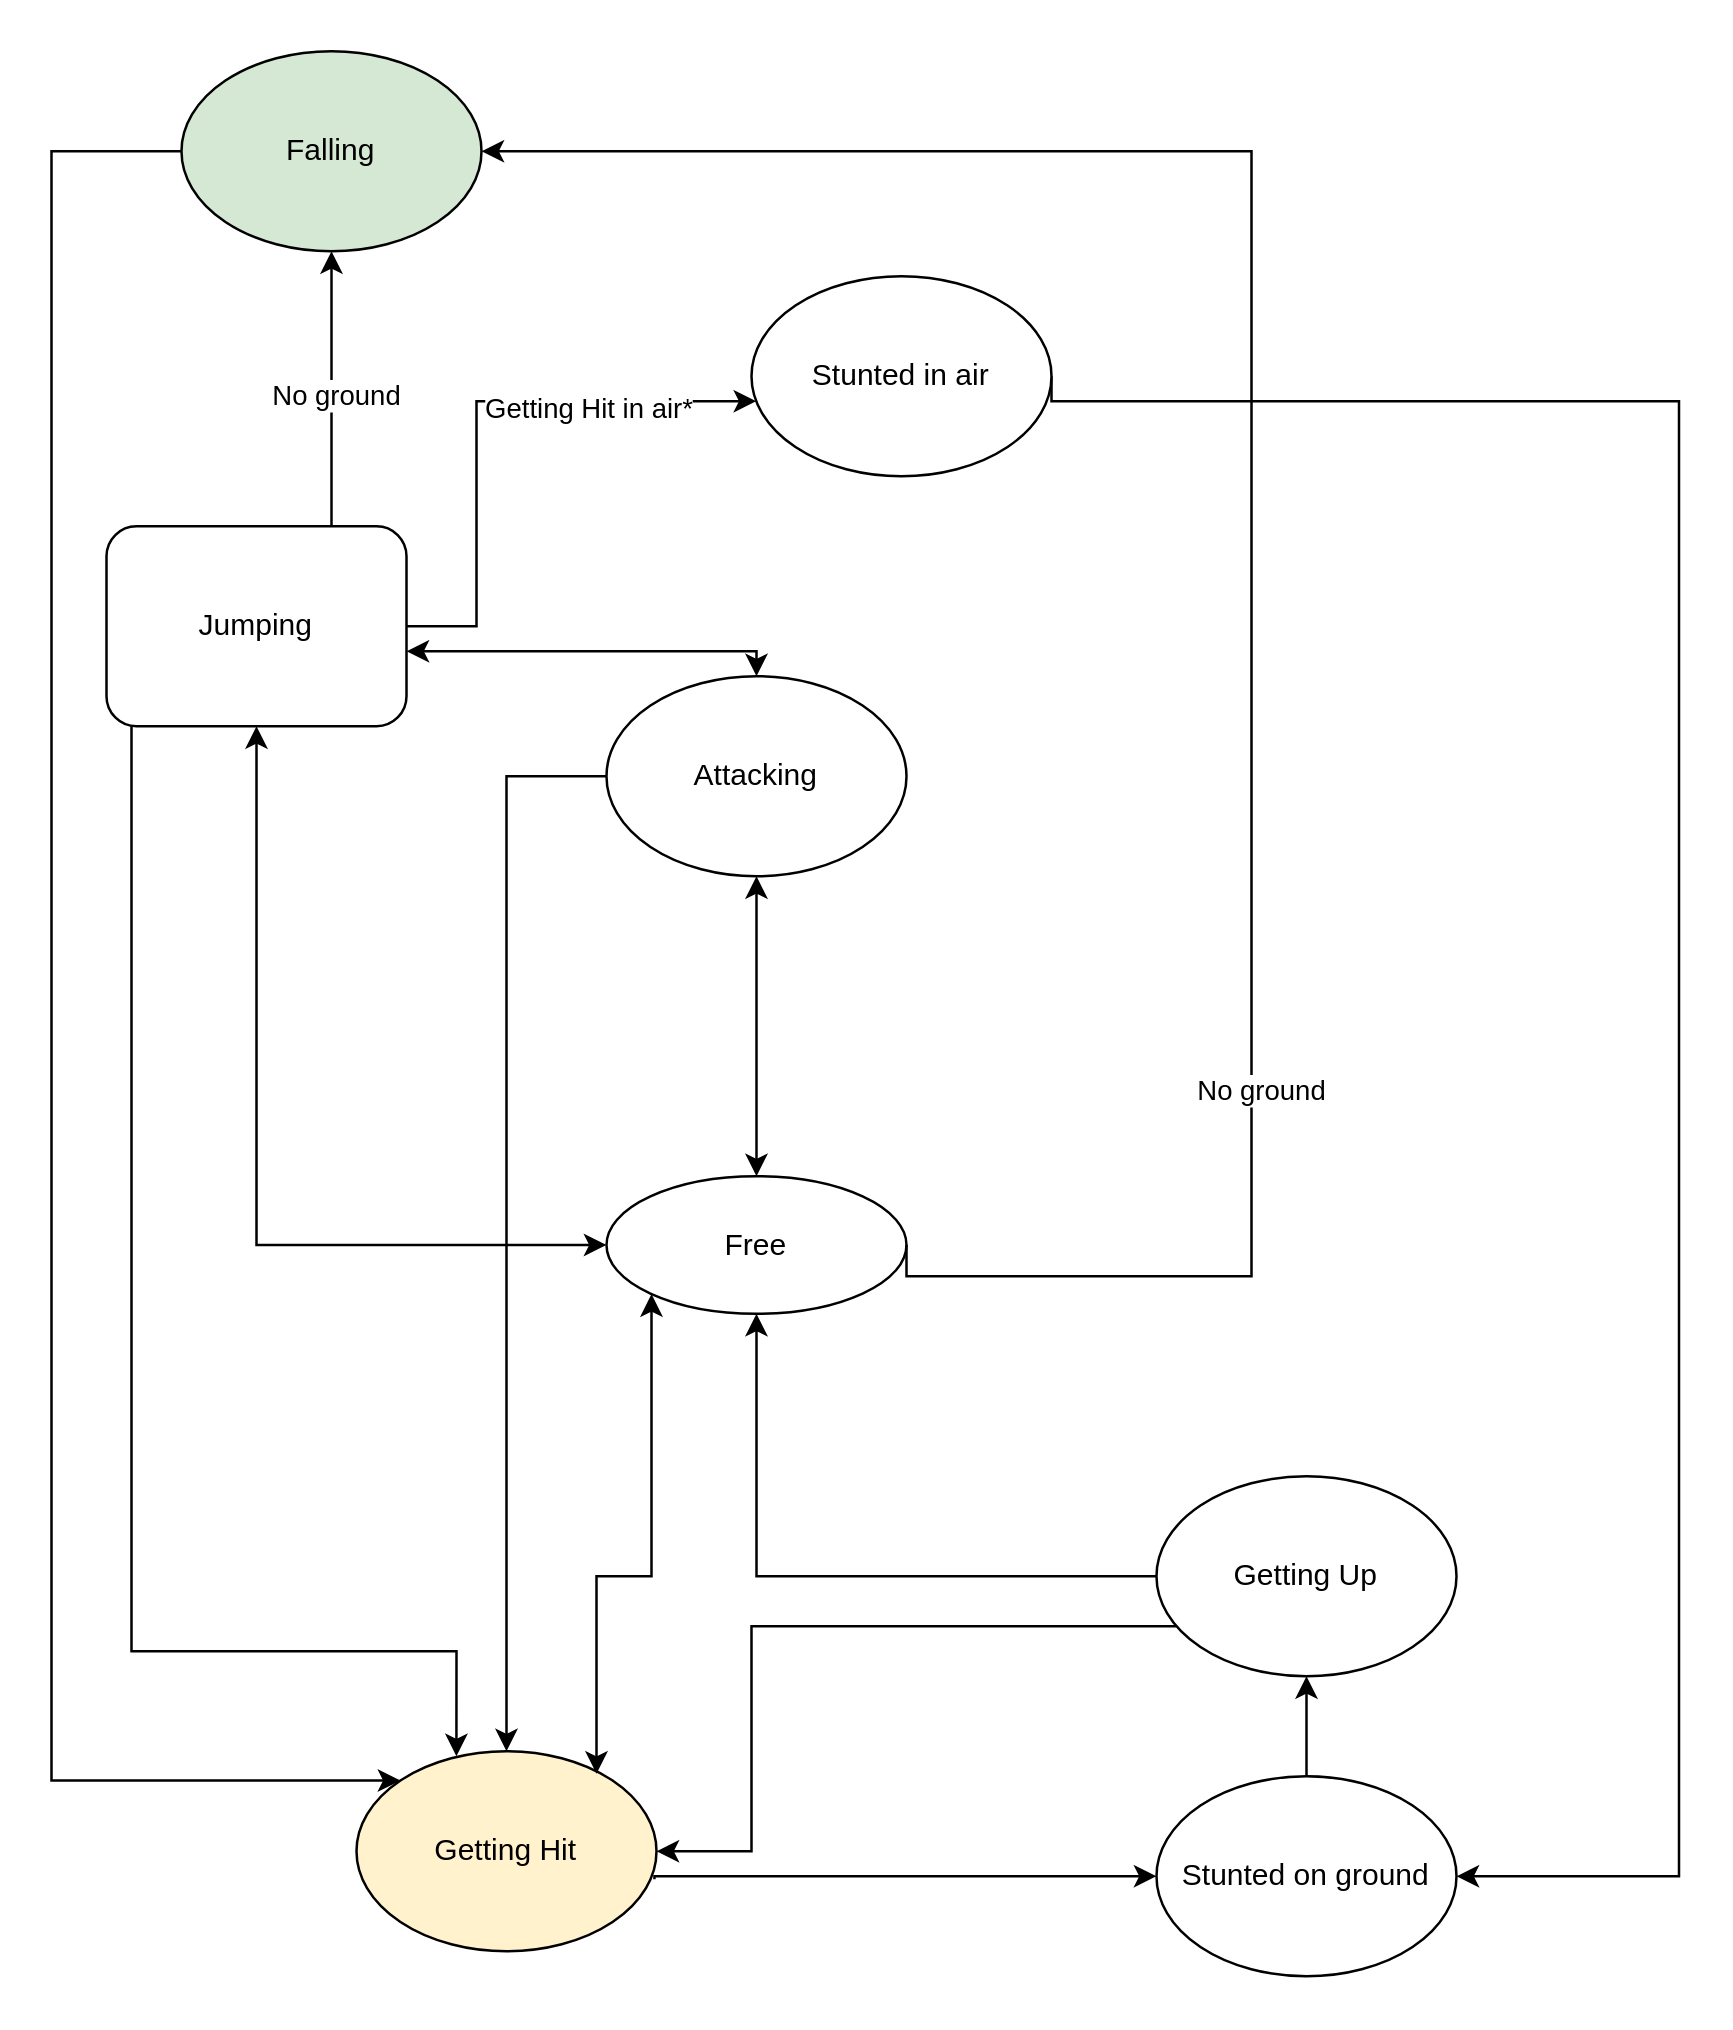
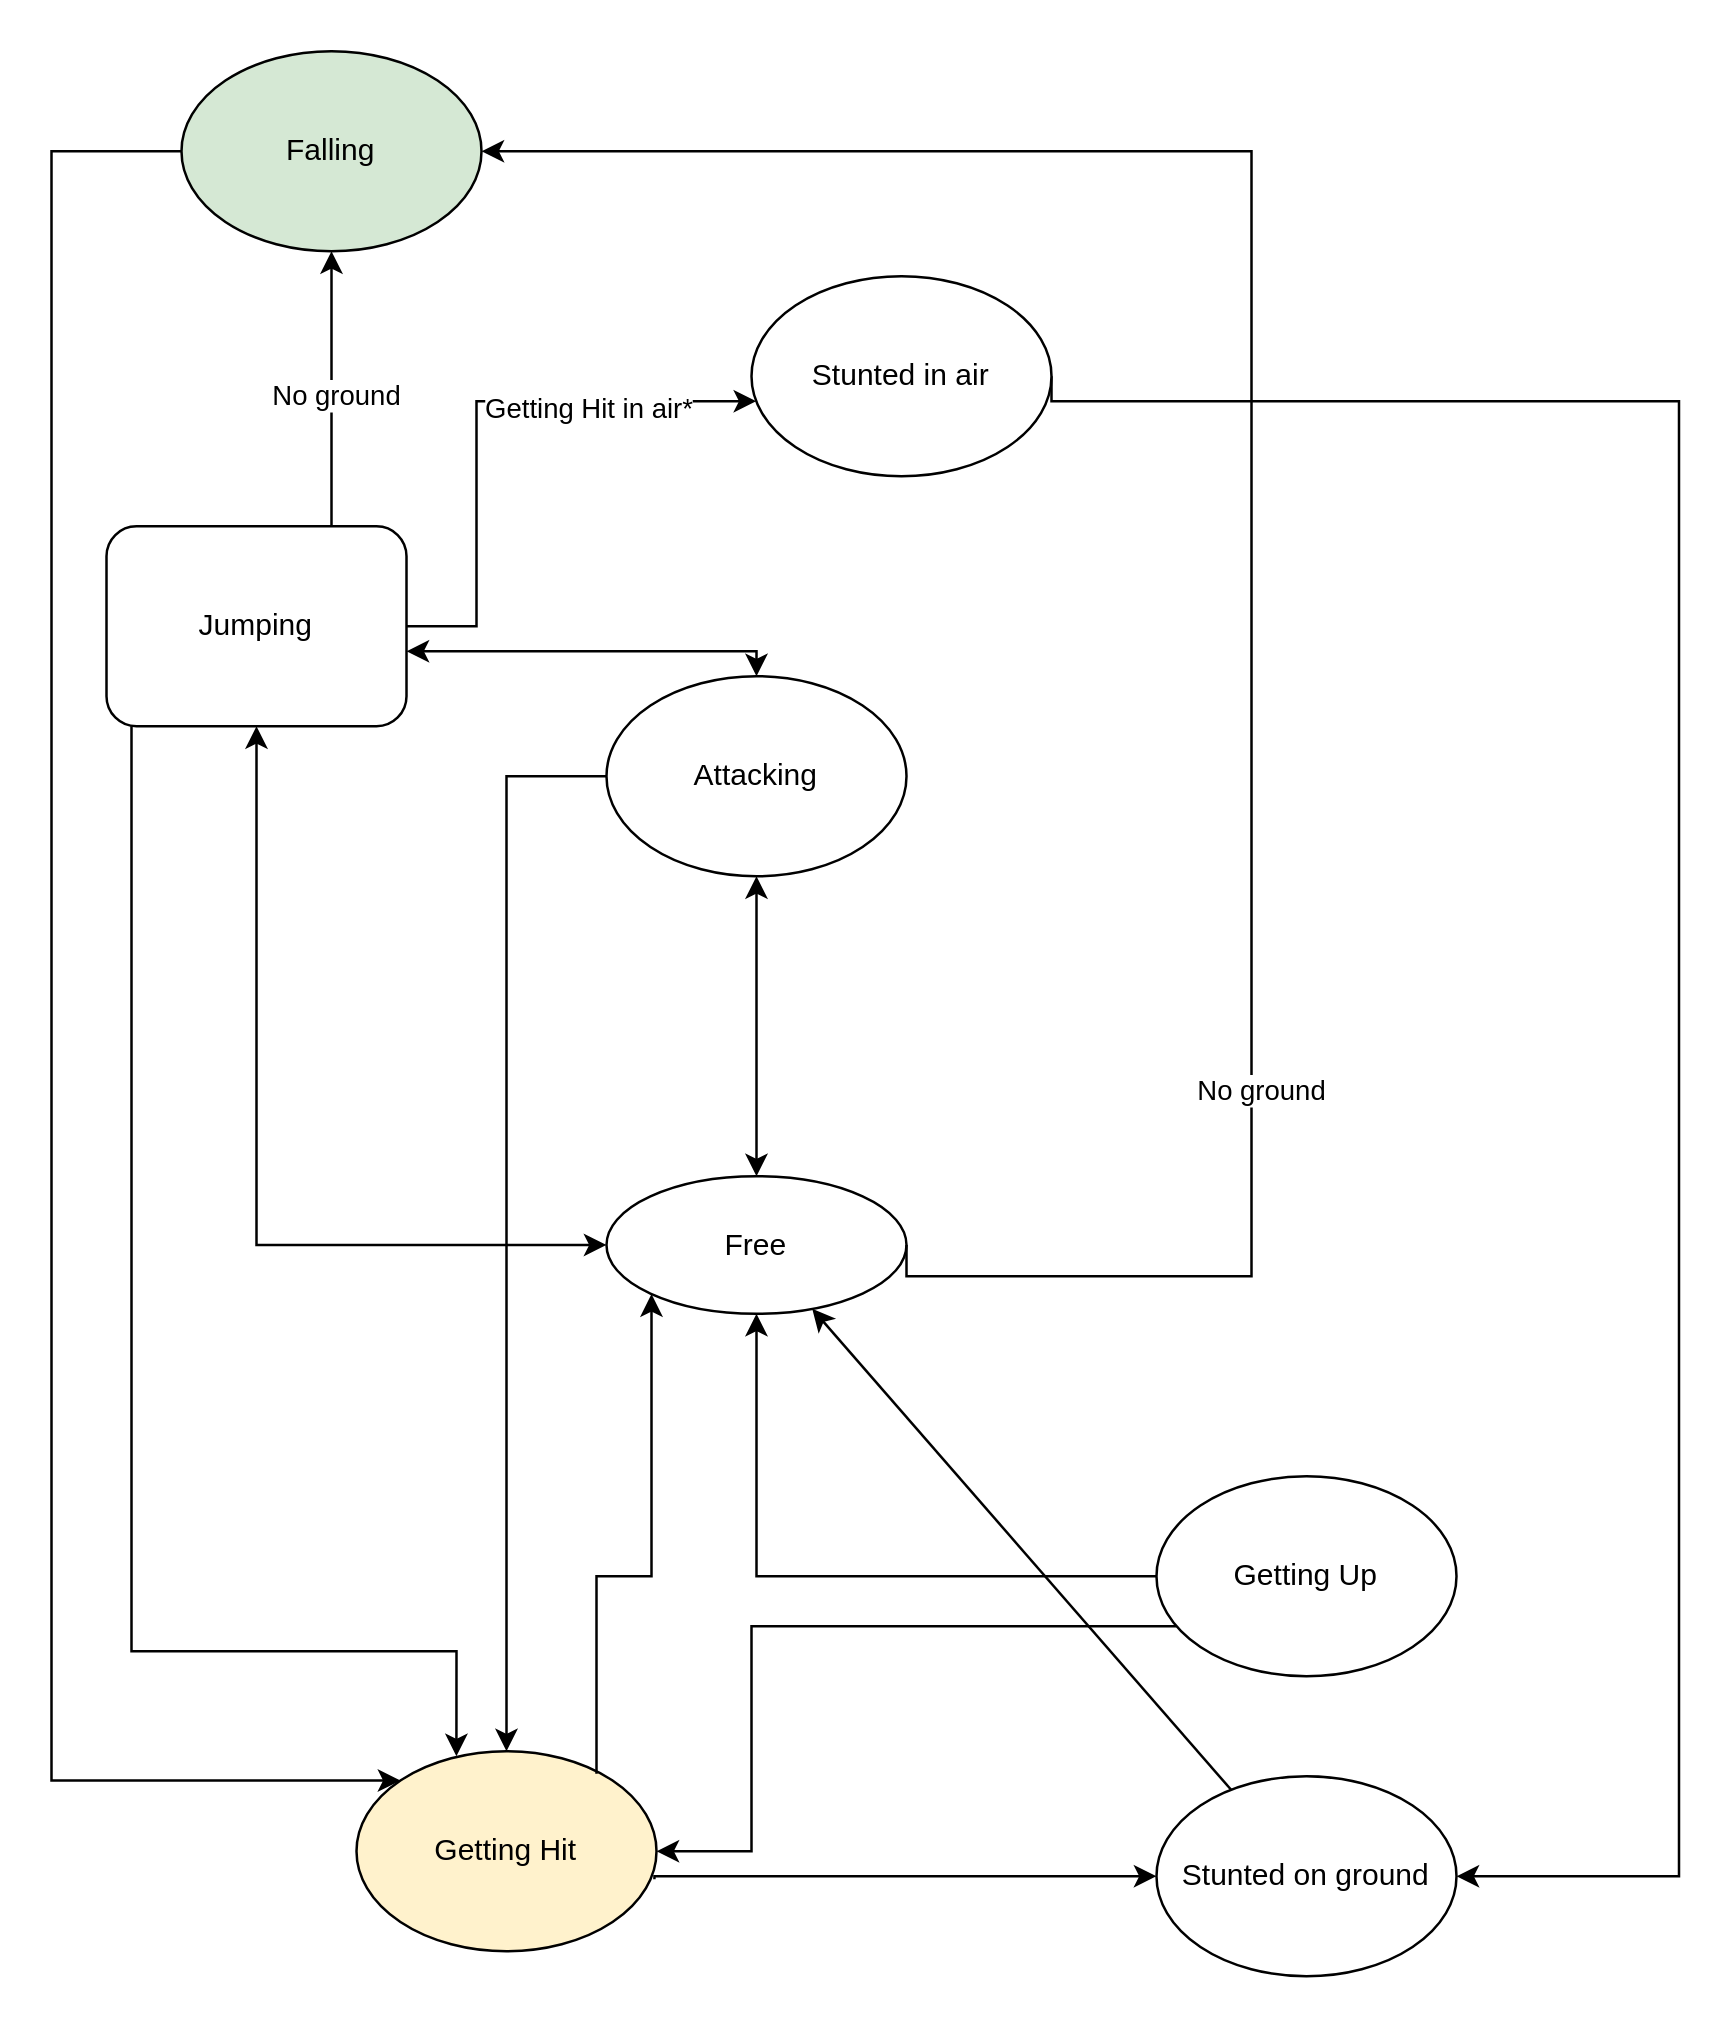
(1306, 1734) -> (932, 1446)
(596, 1755) -> (596, 1763)
